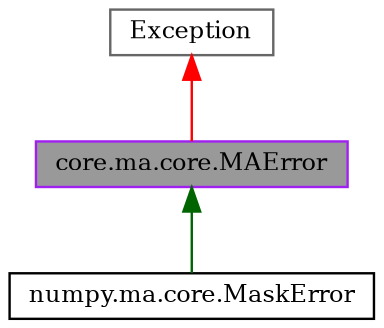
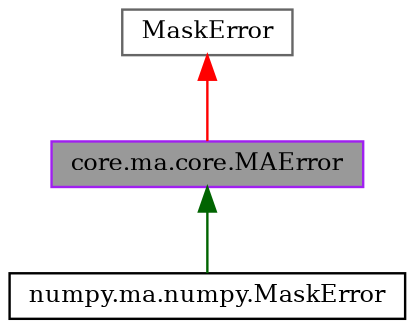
(192, 32) -> (207, 32)
(192, 296) -> (207, 296)
